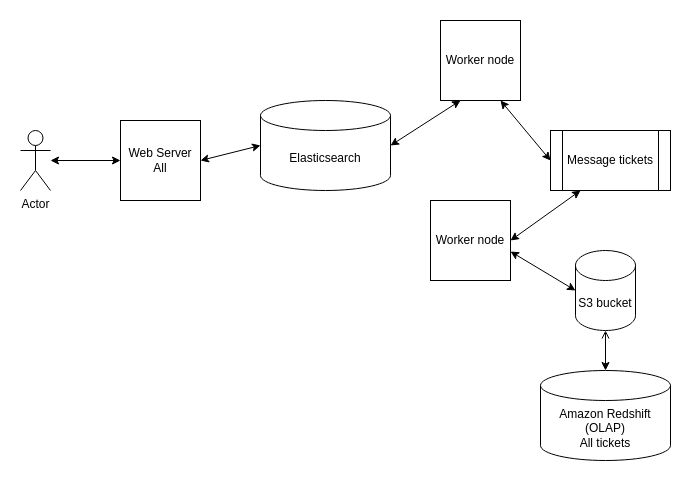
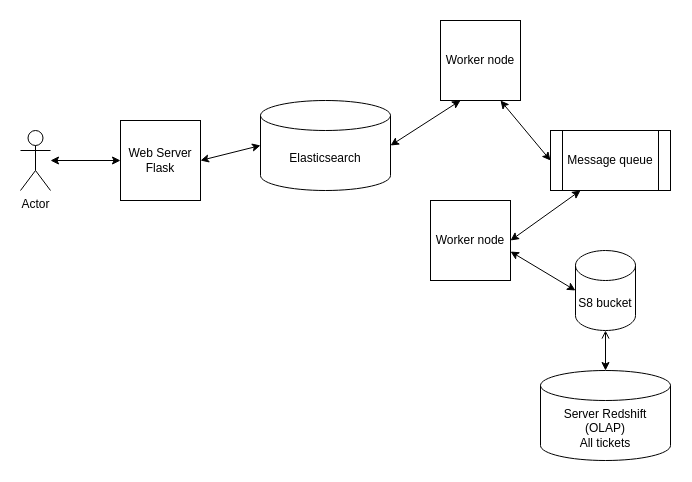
(161, 161) -> (161, 161)
(611, 161) -> (611, 161)
(606, 304) -> (606, 304)
(606, 429) -> (606, 429)
